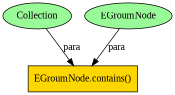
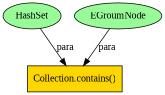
(37, 16) -> (32, 16)
(83, 79) -> (75, 79)
